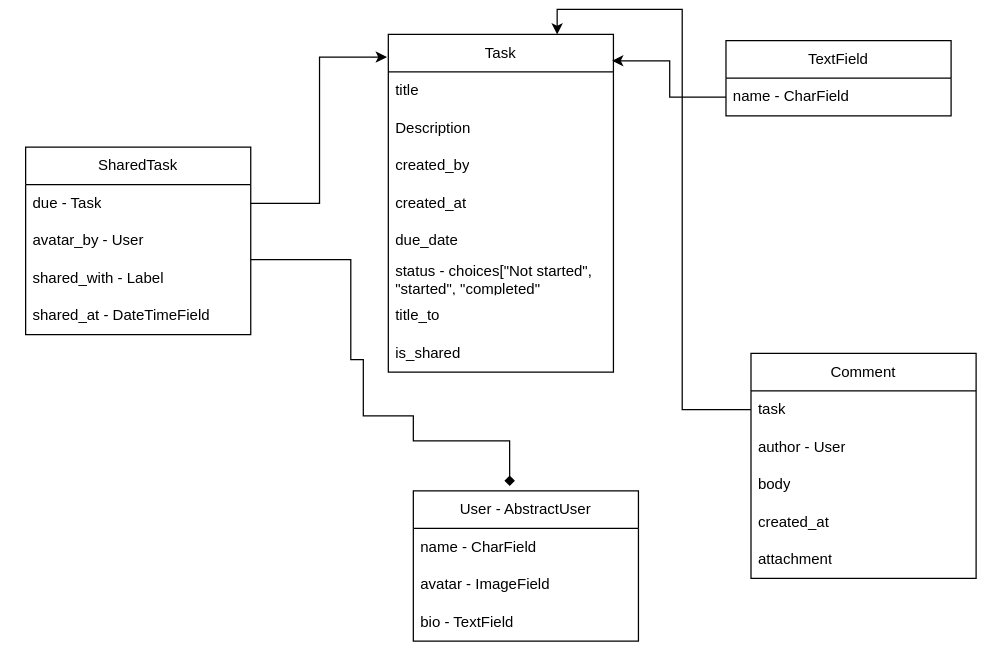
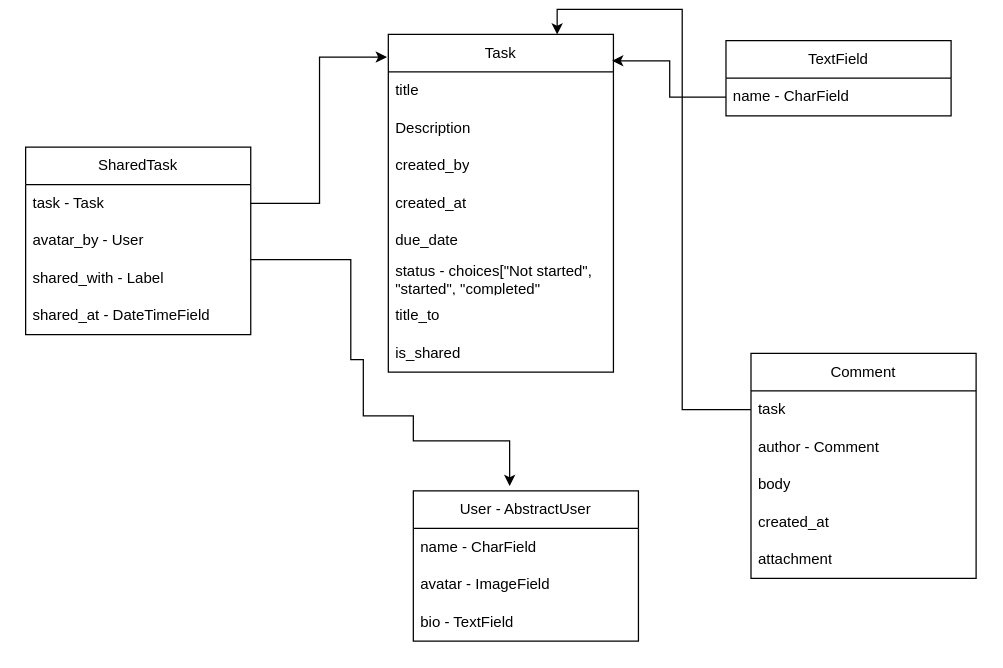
(71, 203) -> (75, 203)
(809, 447) -> (821, 447)
(509, 475) -> (509, 476)
